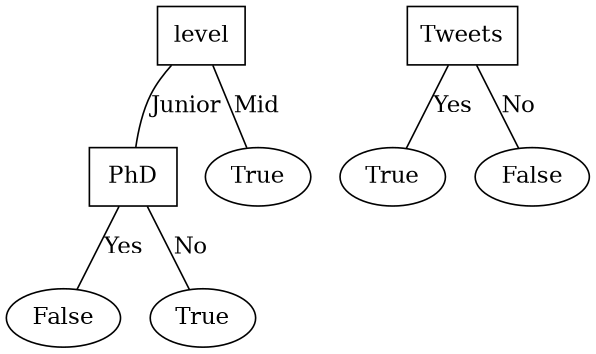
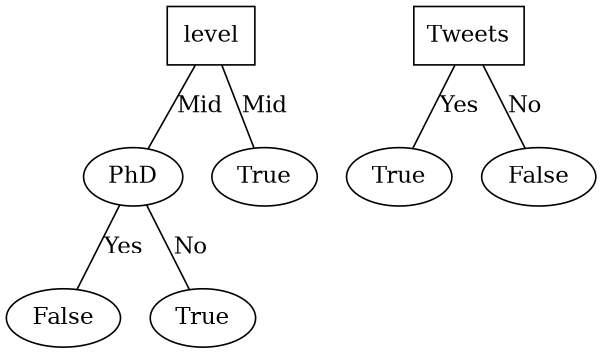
(186, 106) -> (200, 106)
(133, 177) -> (133, 177)
